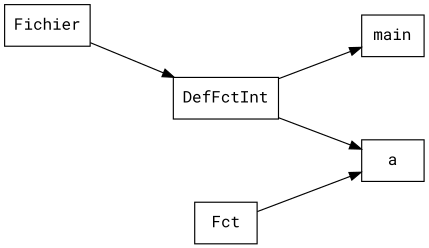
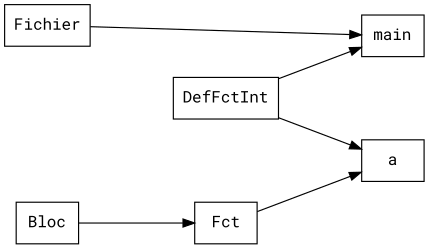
(127, 58) -> (220, 31)
none -> (47, 223)
